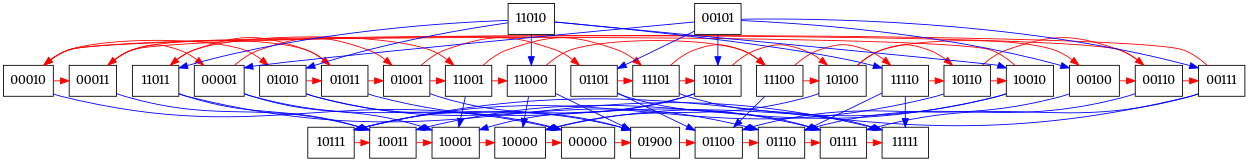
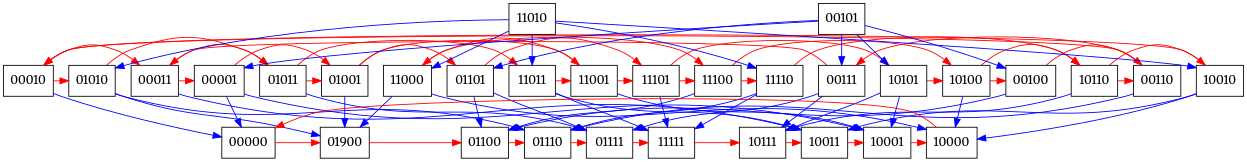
none -> (713, 143)
